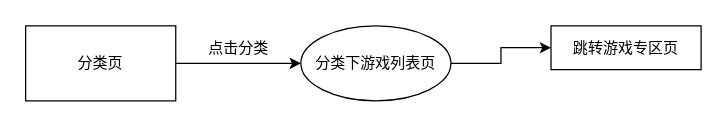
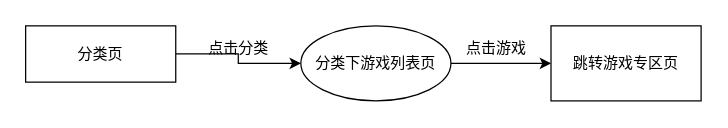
none -> (496, 48)
(626, 48) -> (626, 63)
(101, 63) -> (101, 54)
